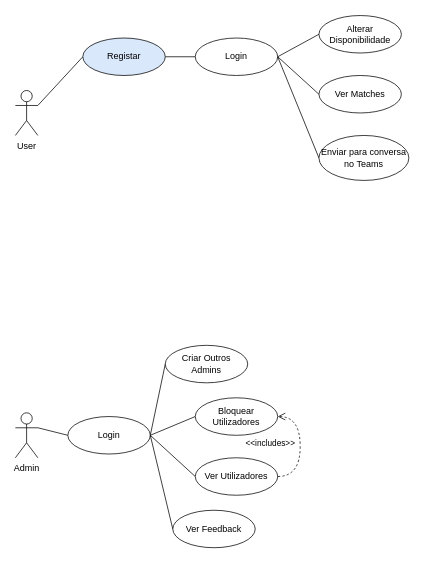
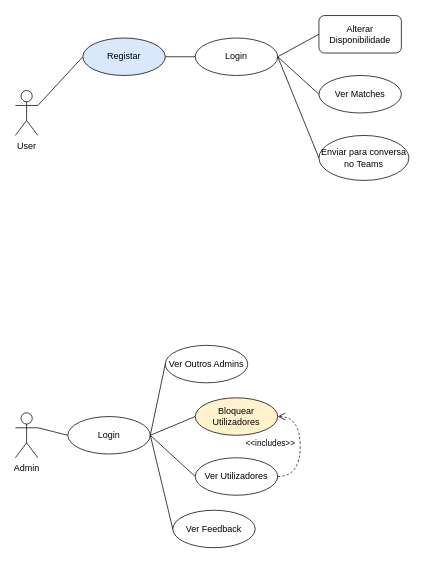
(360, 34) -> (360, 34)
(207, 364) -> (207, 364)
(237, 417) -> (237, 417)
